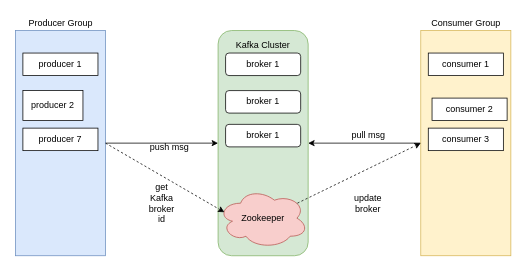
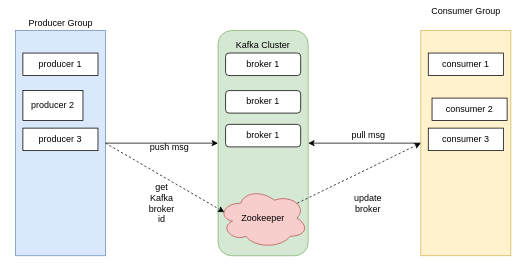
(465, 23) -> (465, 12)
(60, 139) -> (60, 139)
